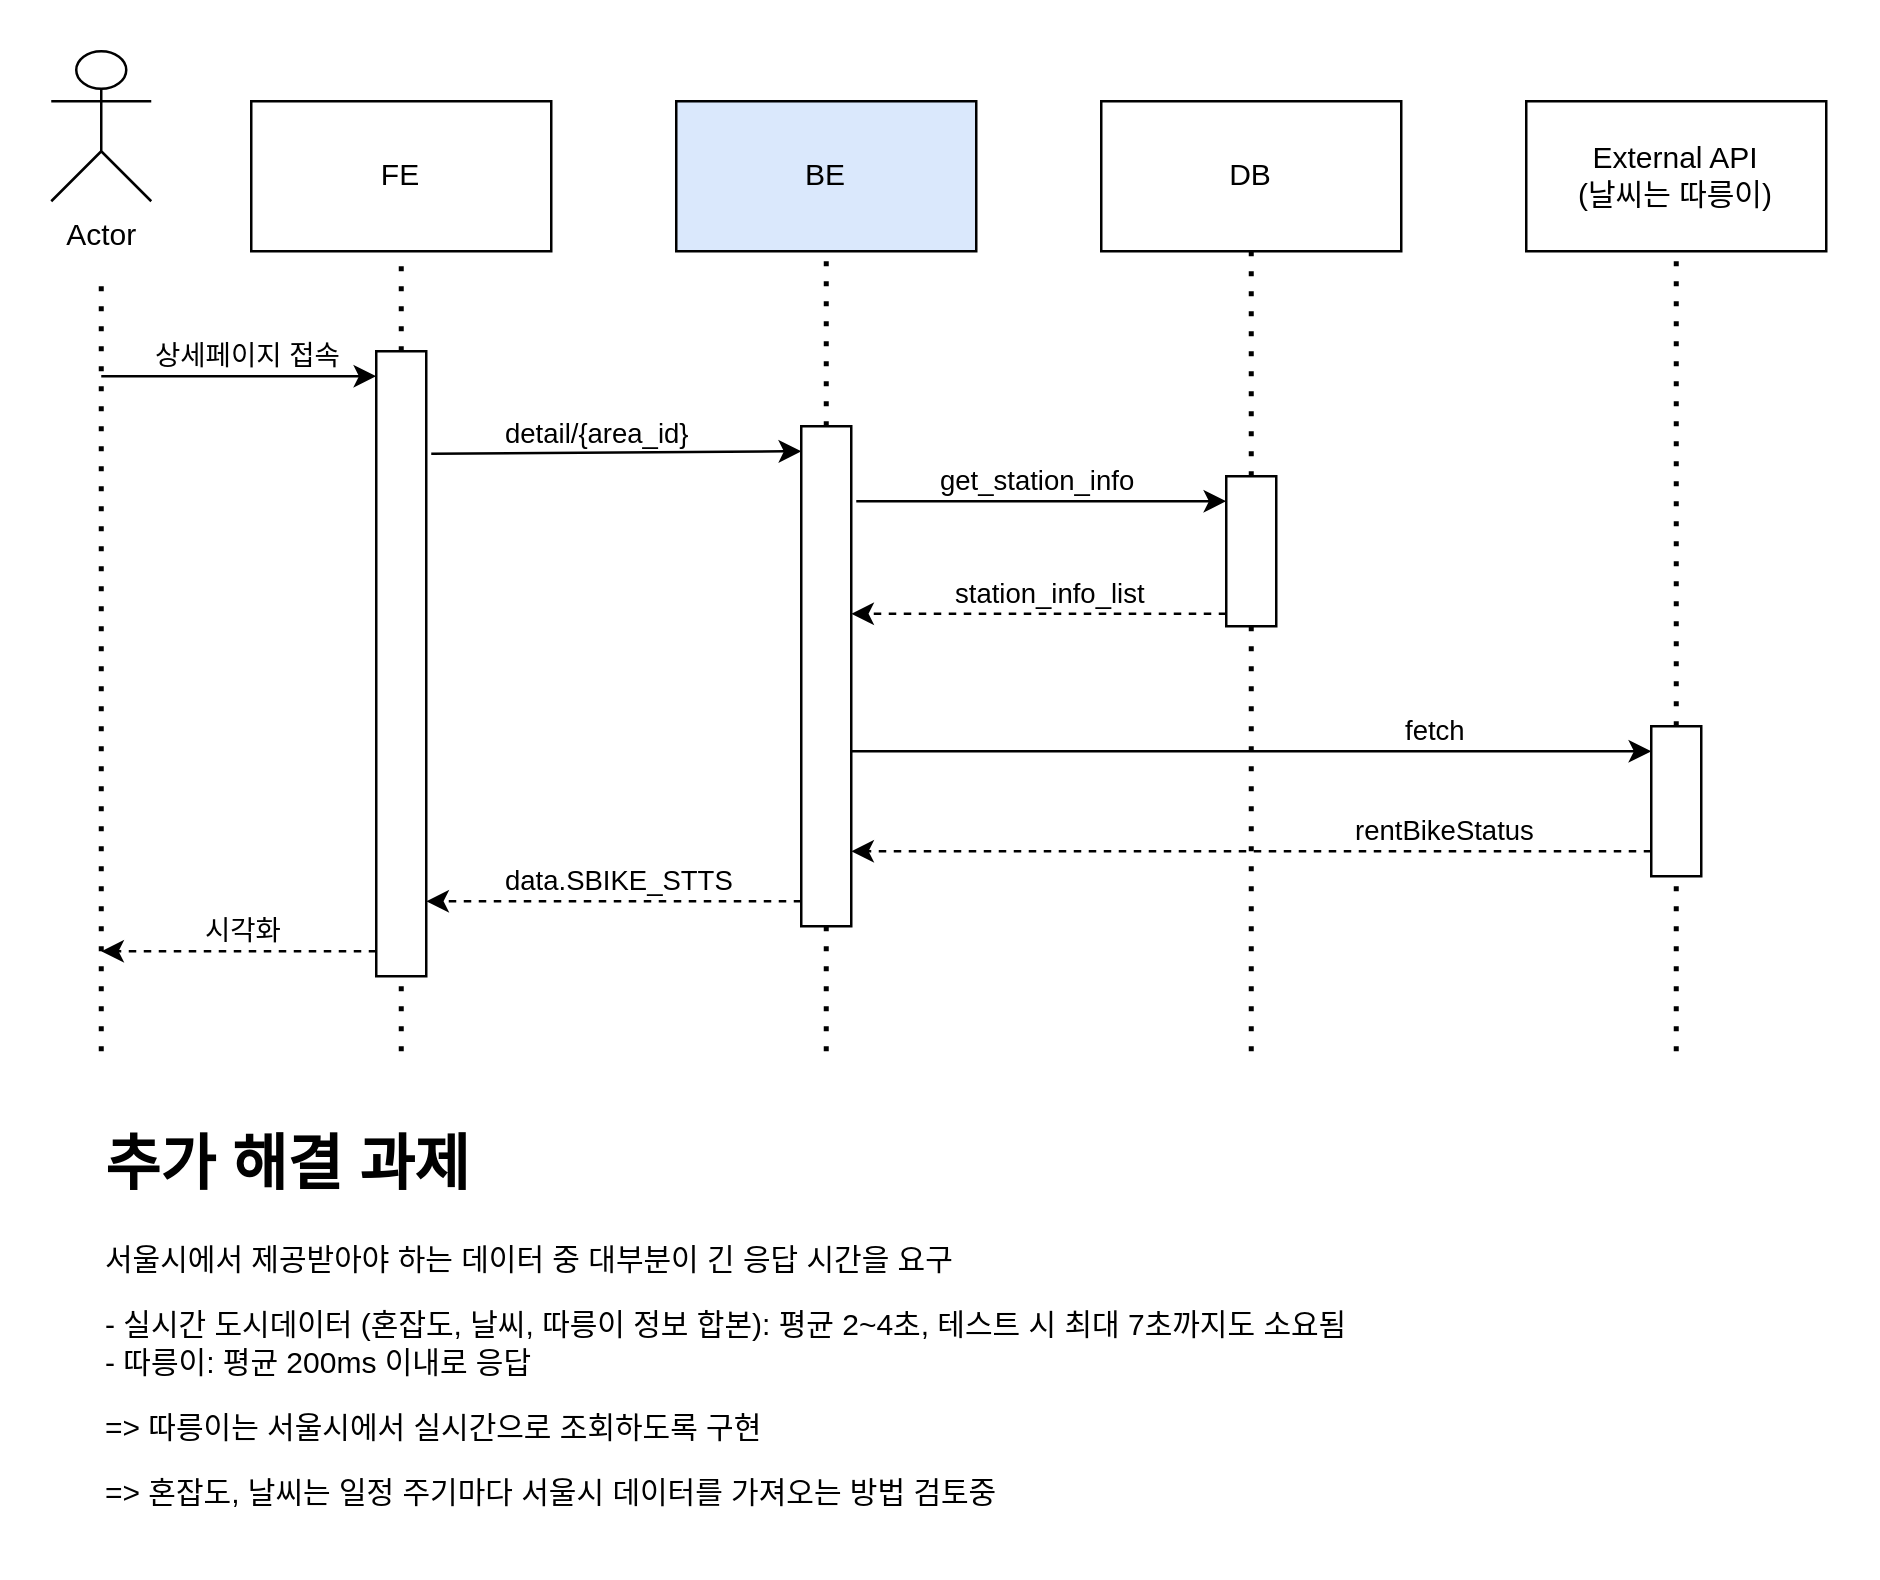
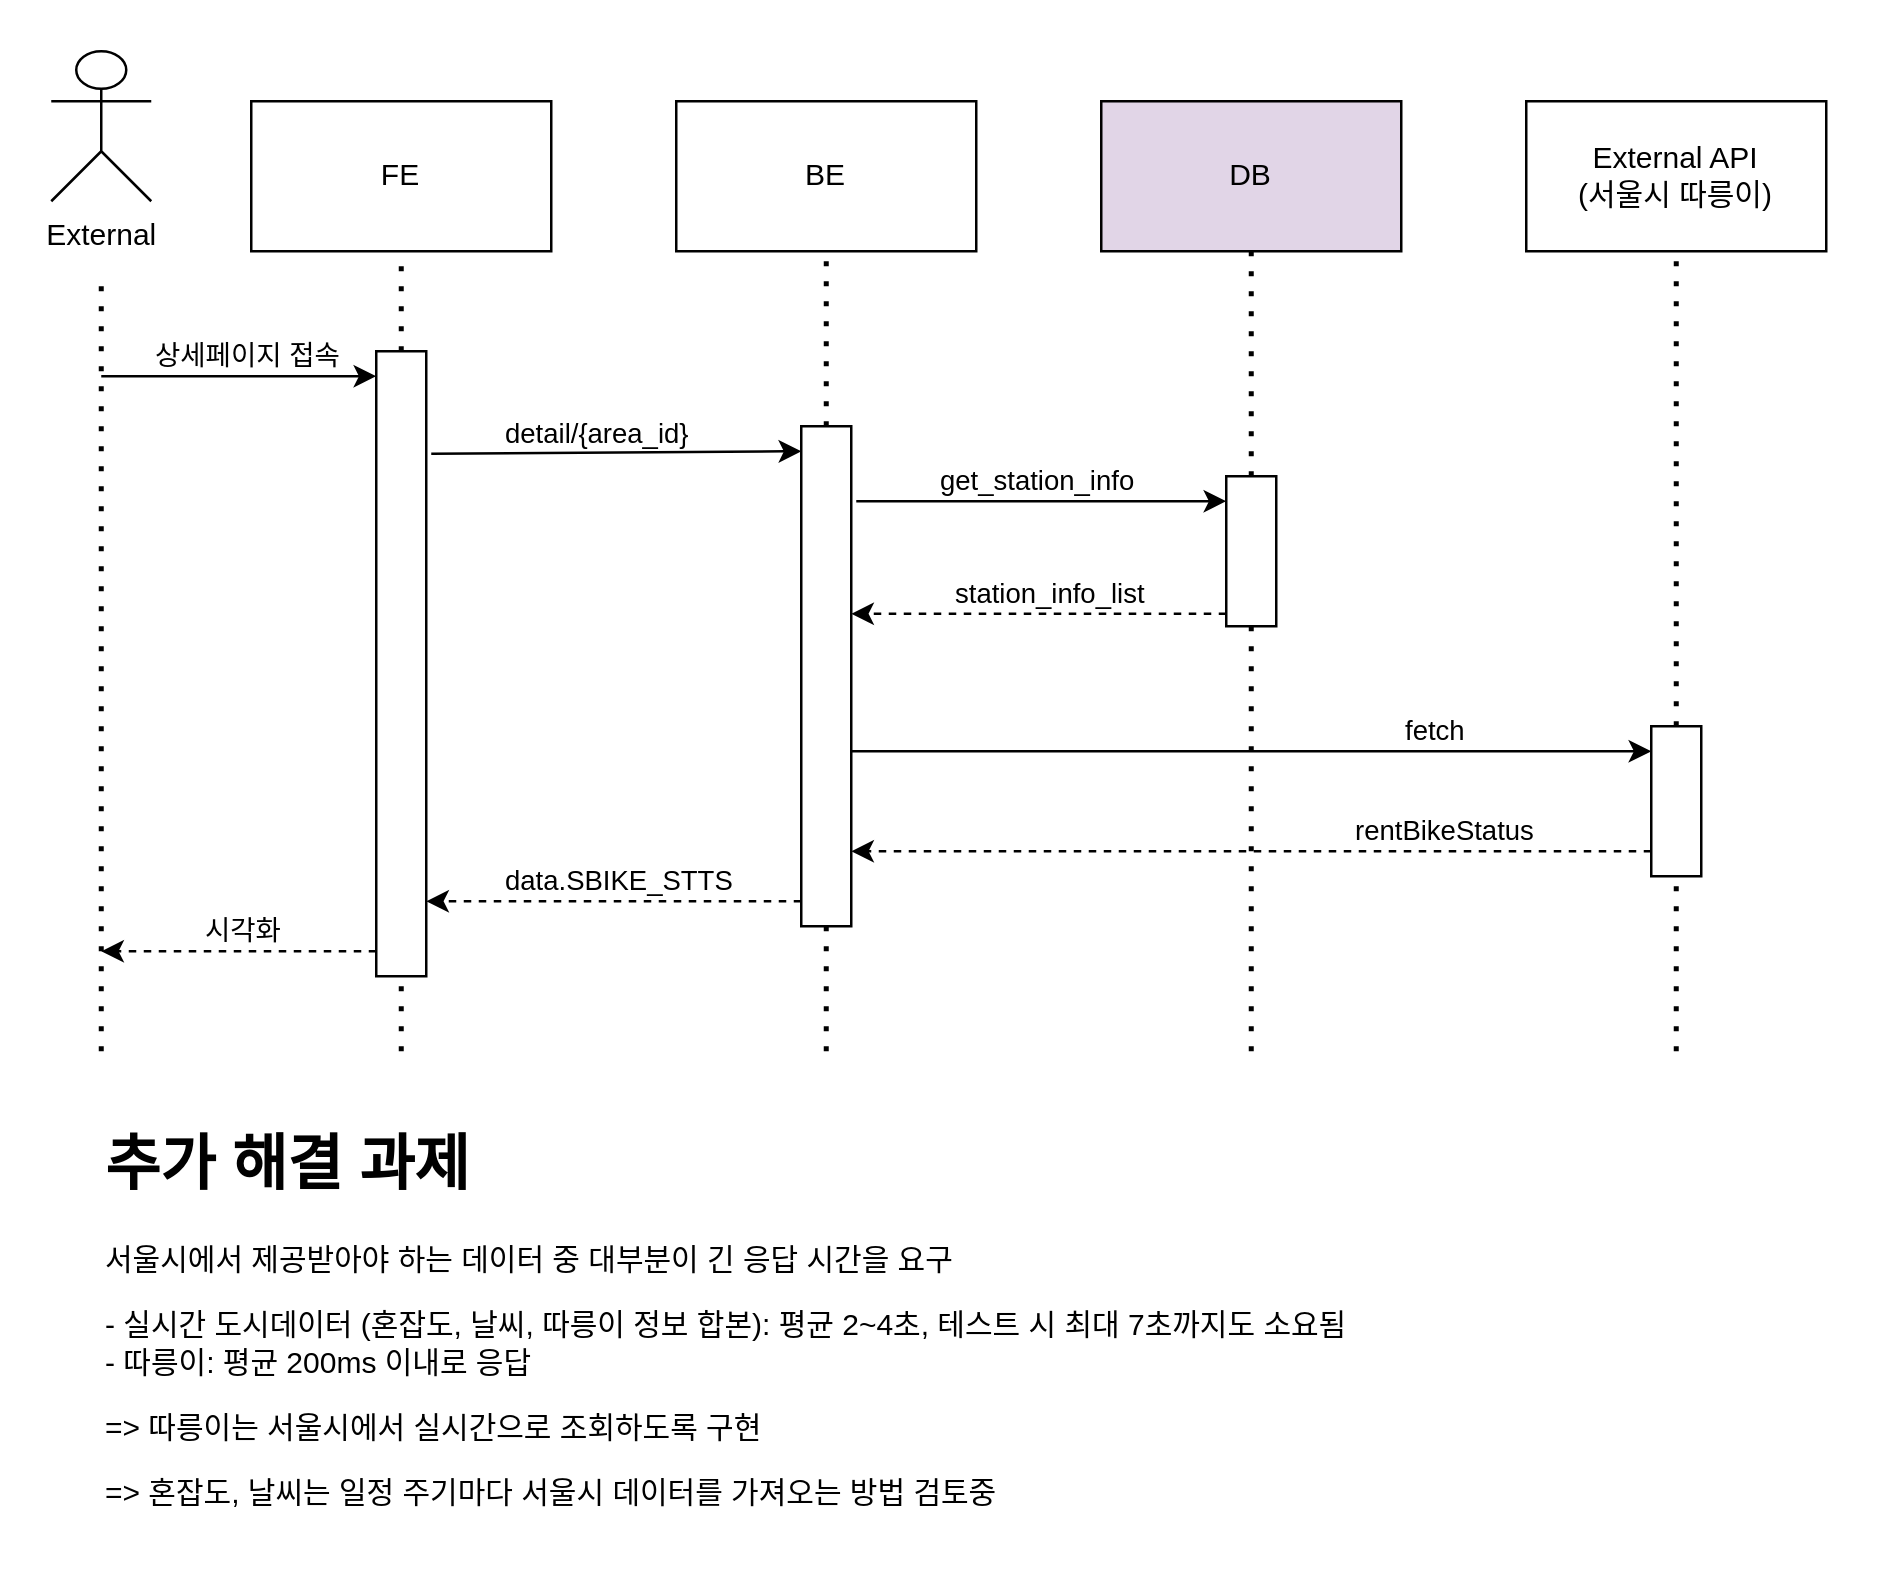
(826, 176) -> (826, 176)
(1251, 176) -> (1251, 176)
(1676, 176) -> (1676, 176)
(103, 237) -> (103, 237)
